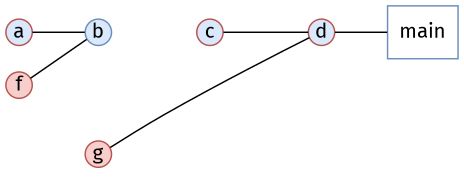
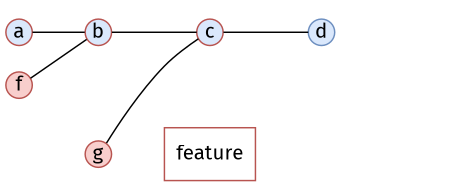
(98, 32) -> (98, 32)
none -> (154, 32)
(322, 32) -> (322, 32)
(423, 32) -> none
(208, 90) -> (147, 86)
none -> (210, 154)
